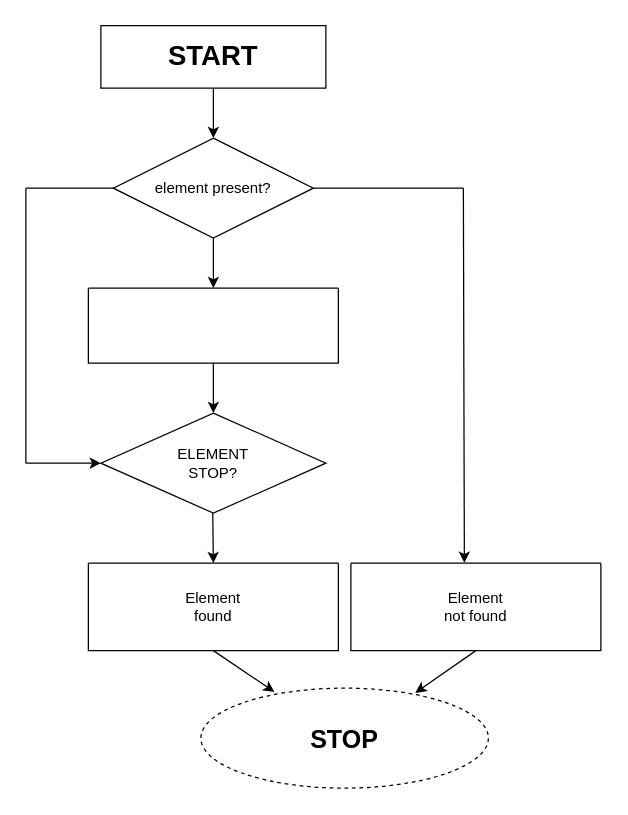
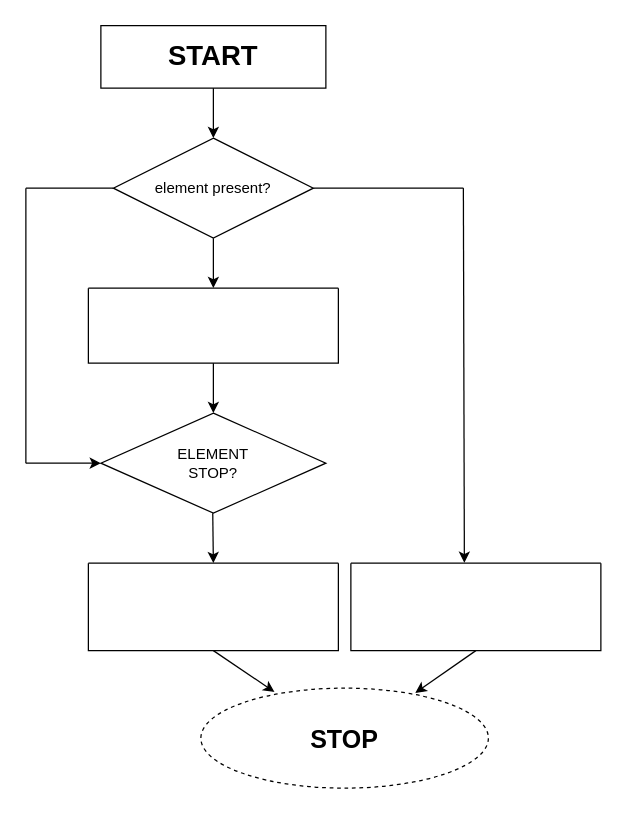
(213, 607) -> none
(476, 607) -> none
